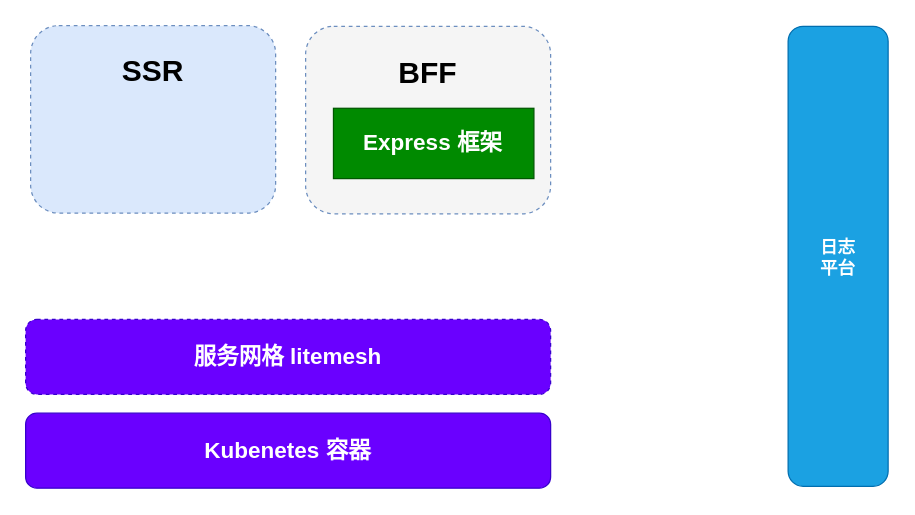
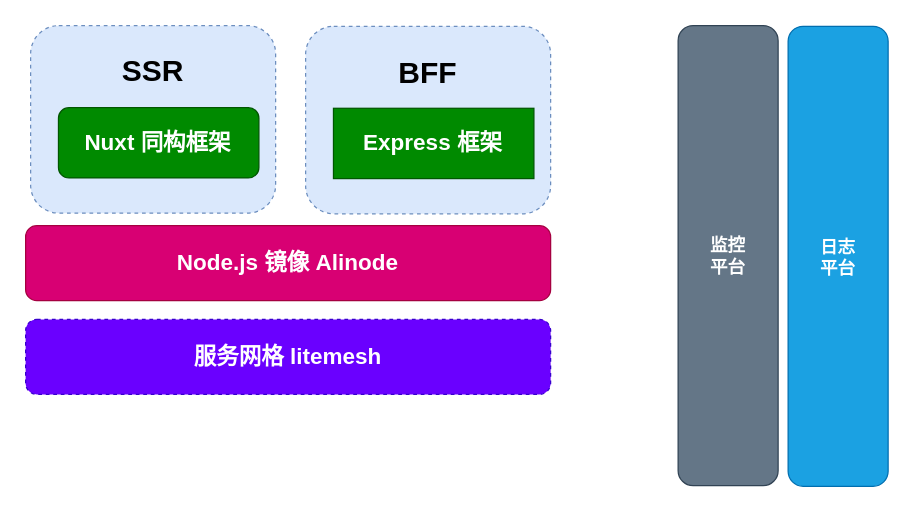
(428, 45) -> (428, 45)
none -> (159, 143)
none -> (728, 256)
none -> (288, 263)
(288, 451) -> none
